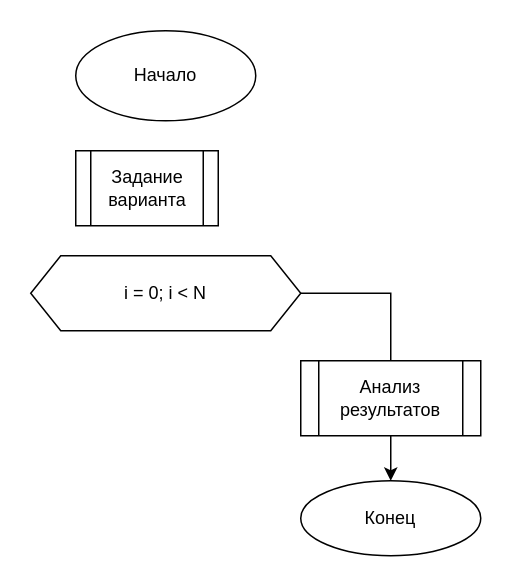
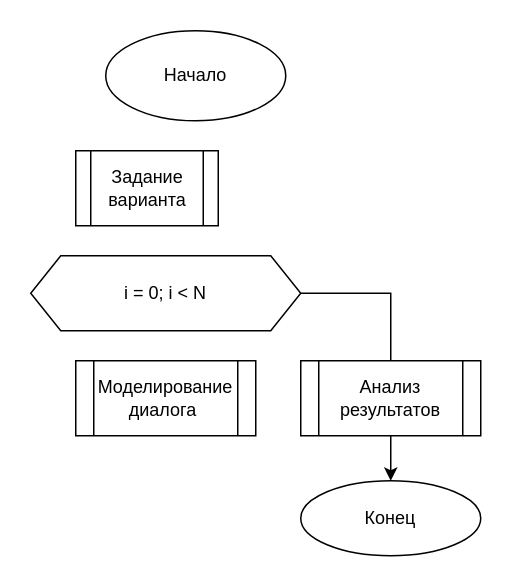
(166, 76) -> (196, 76)
none -> (166, 398)
